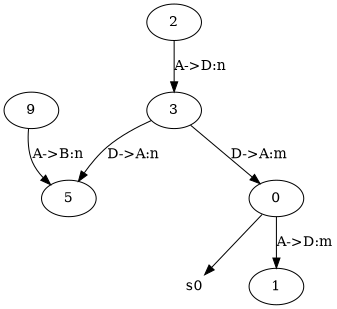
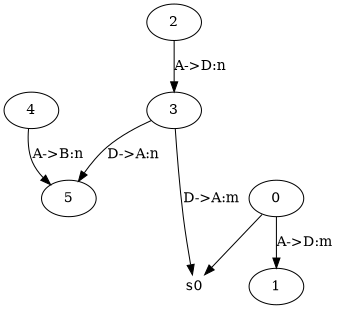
(31, 110) -> (31, 110)
(221, 151) -> (181, 197)
